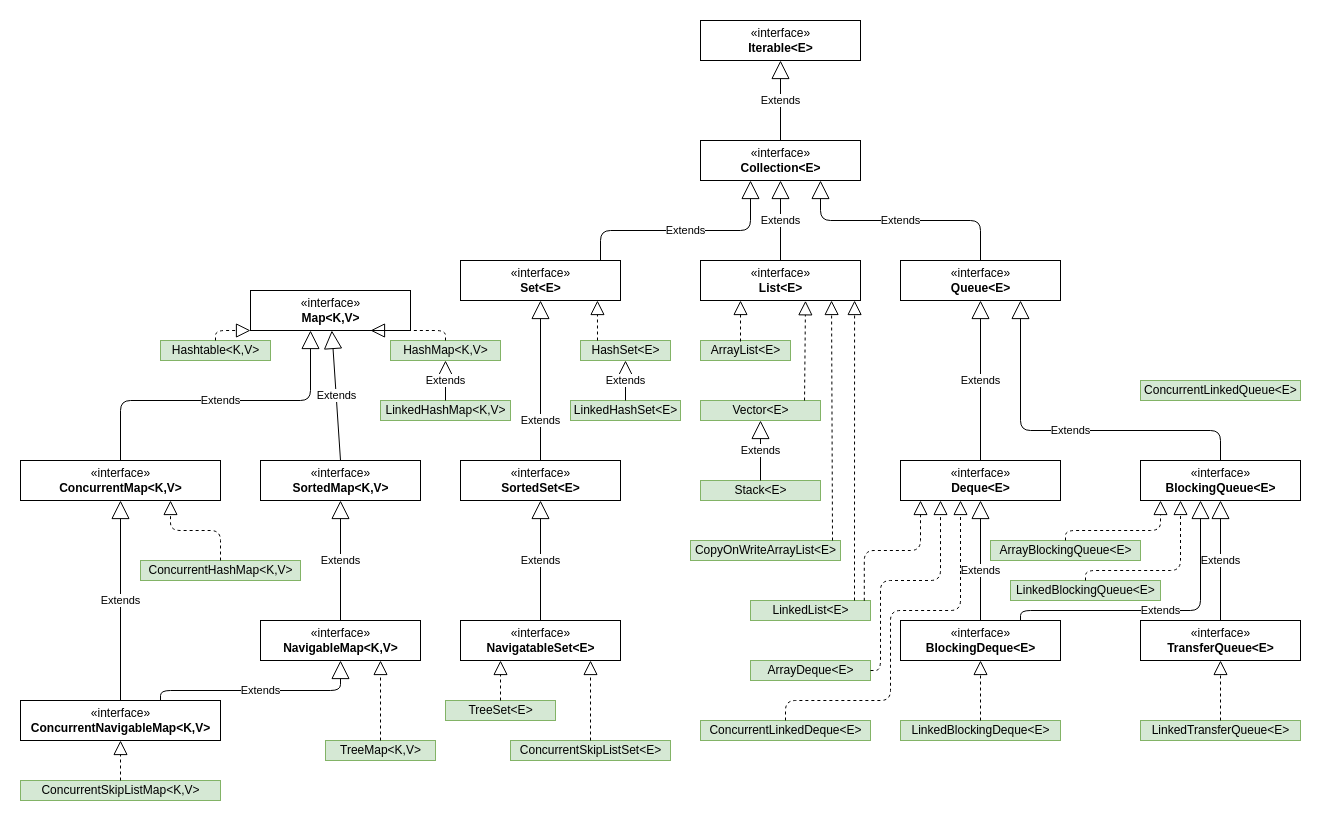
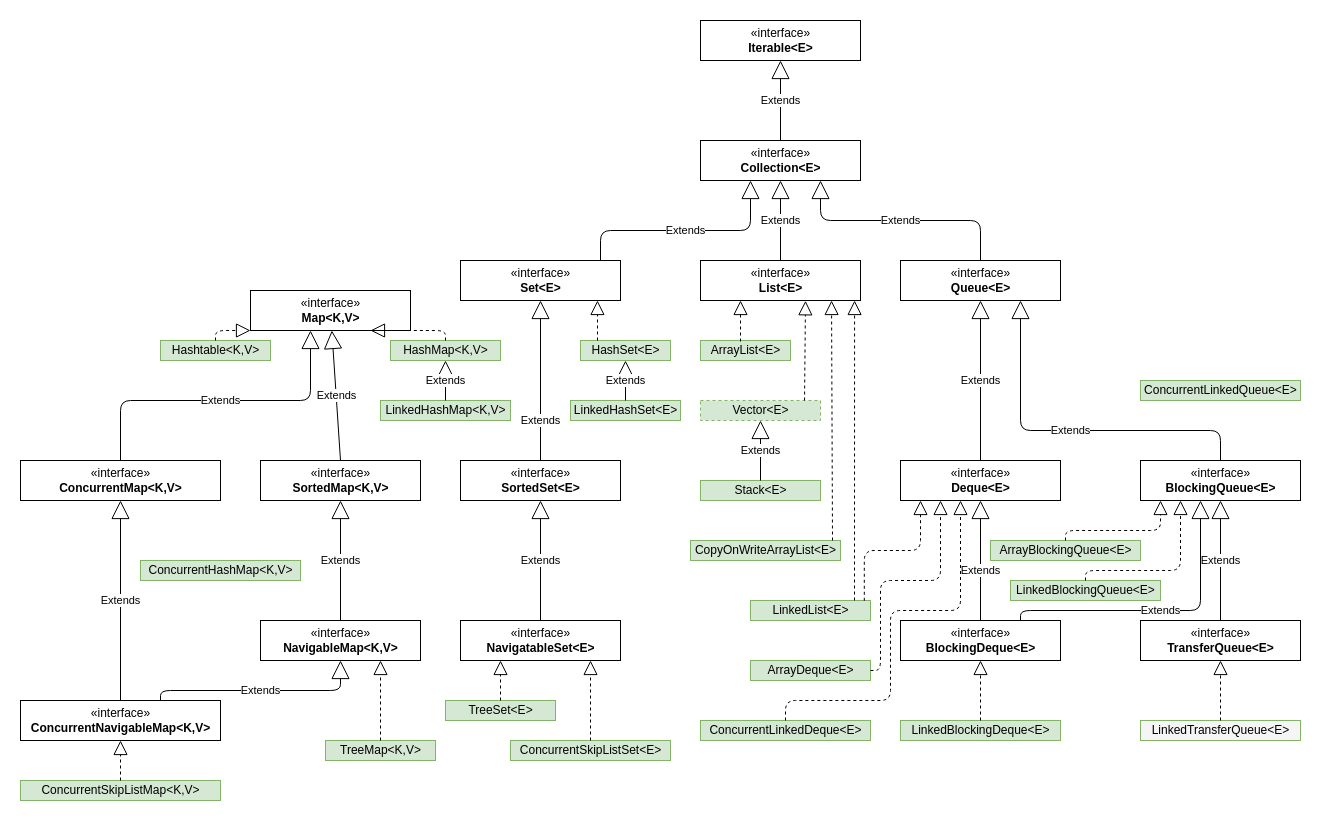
(761, 411) -> (761, 411)
(203, 531) -> none
(1221, 731) -> (1221, 731)
